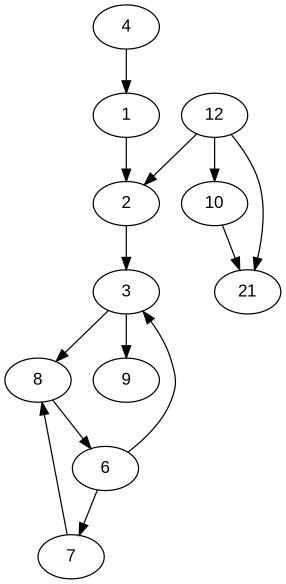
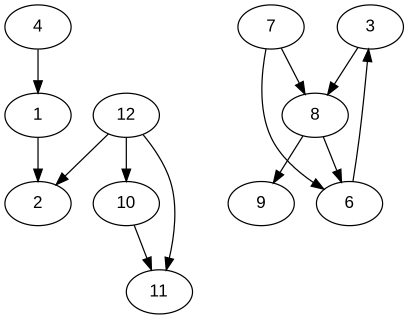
(126, 242) -> none
(248, 292) -> (159, 292)
(126, 330) -> (291, 154)
(91, 507) -> (266, 125)
